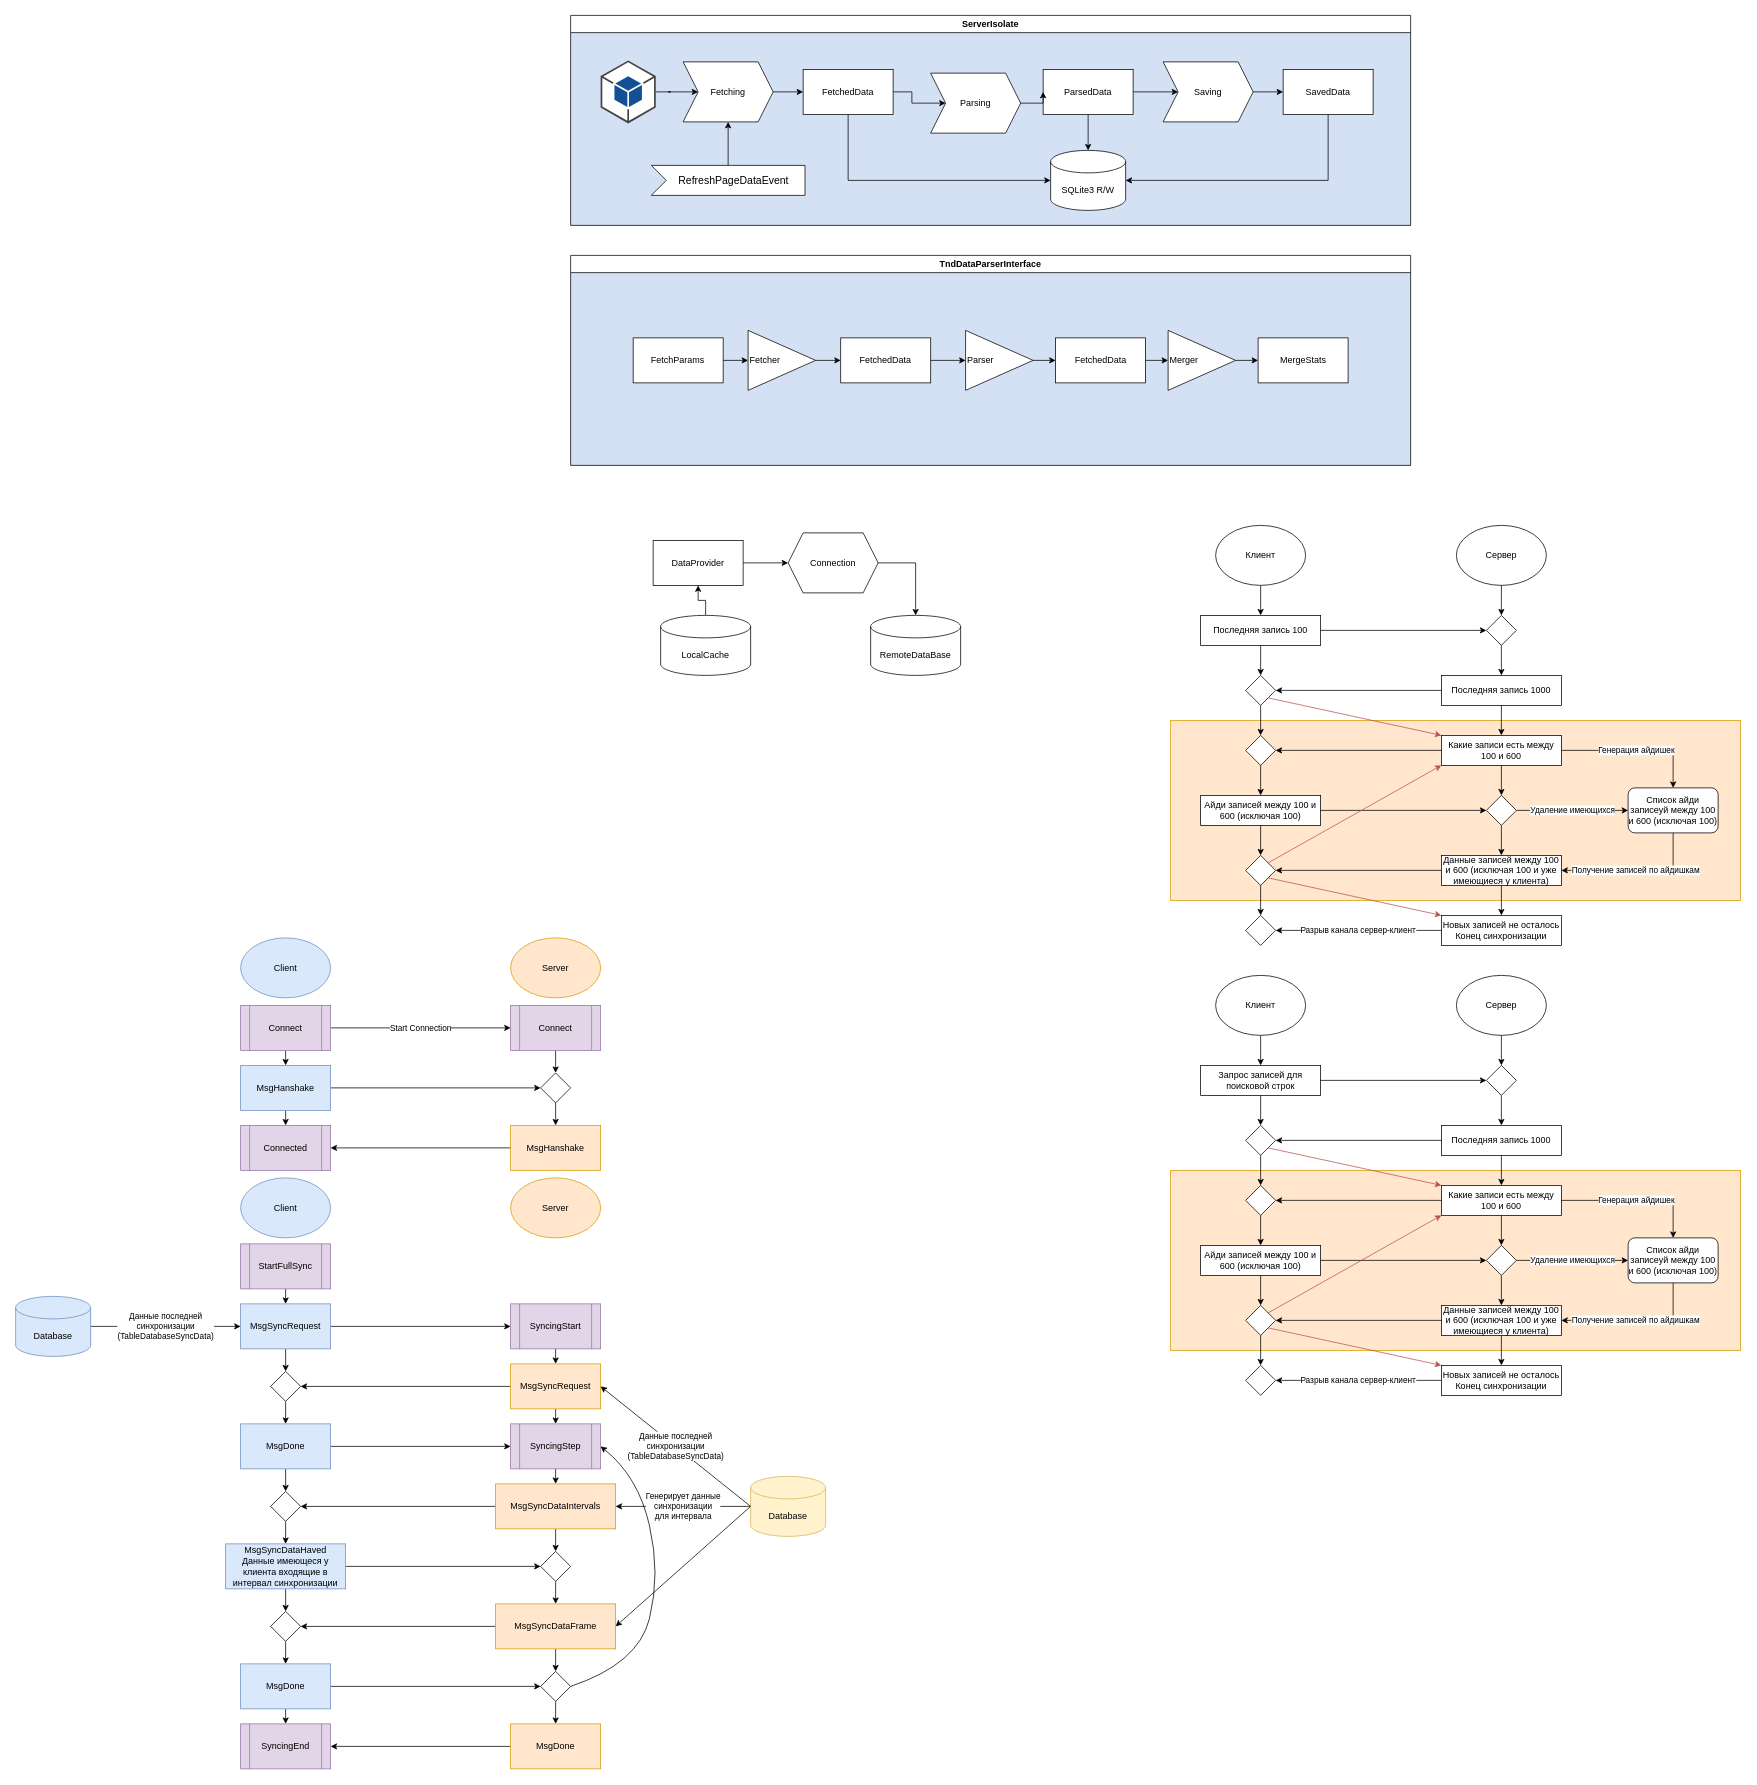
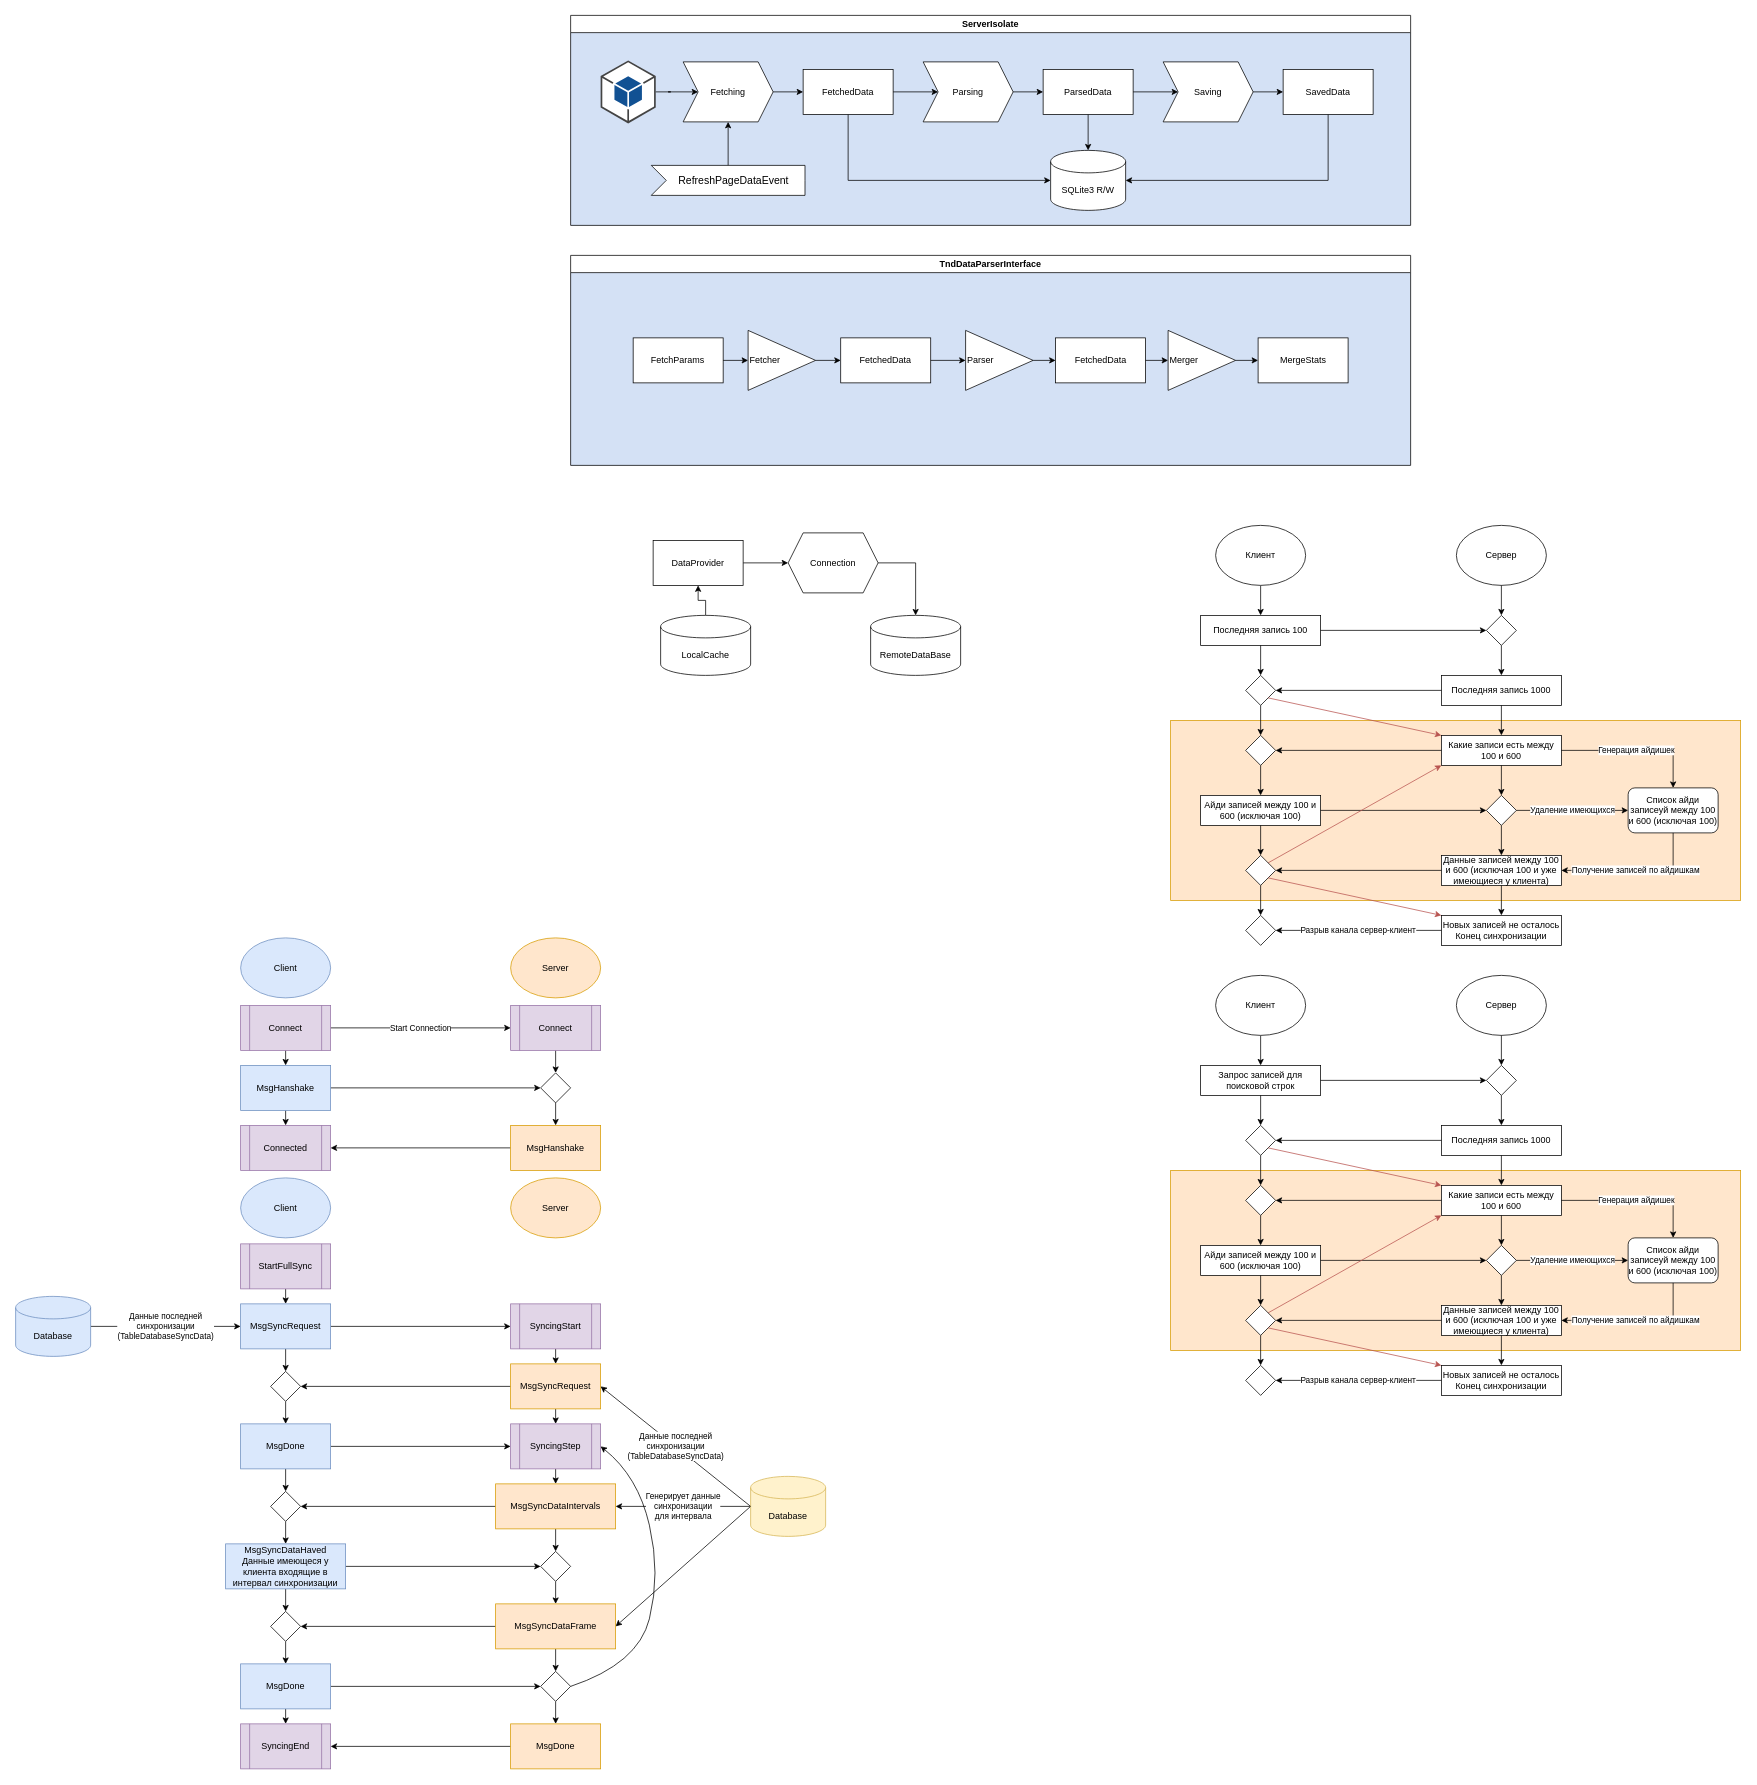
(975, 103) -> (968, 92)
